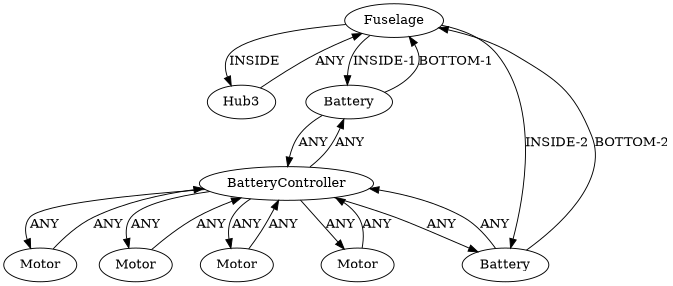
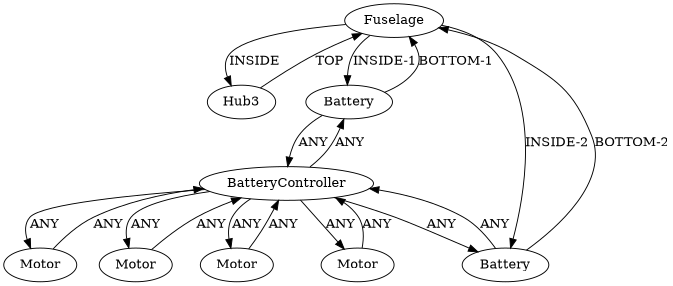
(330, 61) -> (330, 61)
